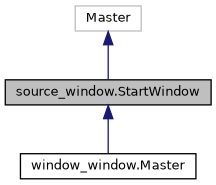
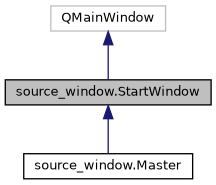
(108, 18) -> (108, 18)
(108, 166) -> (108, 166)
